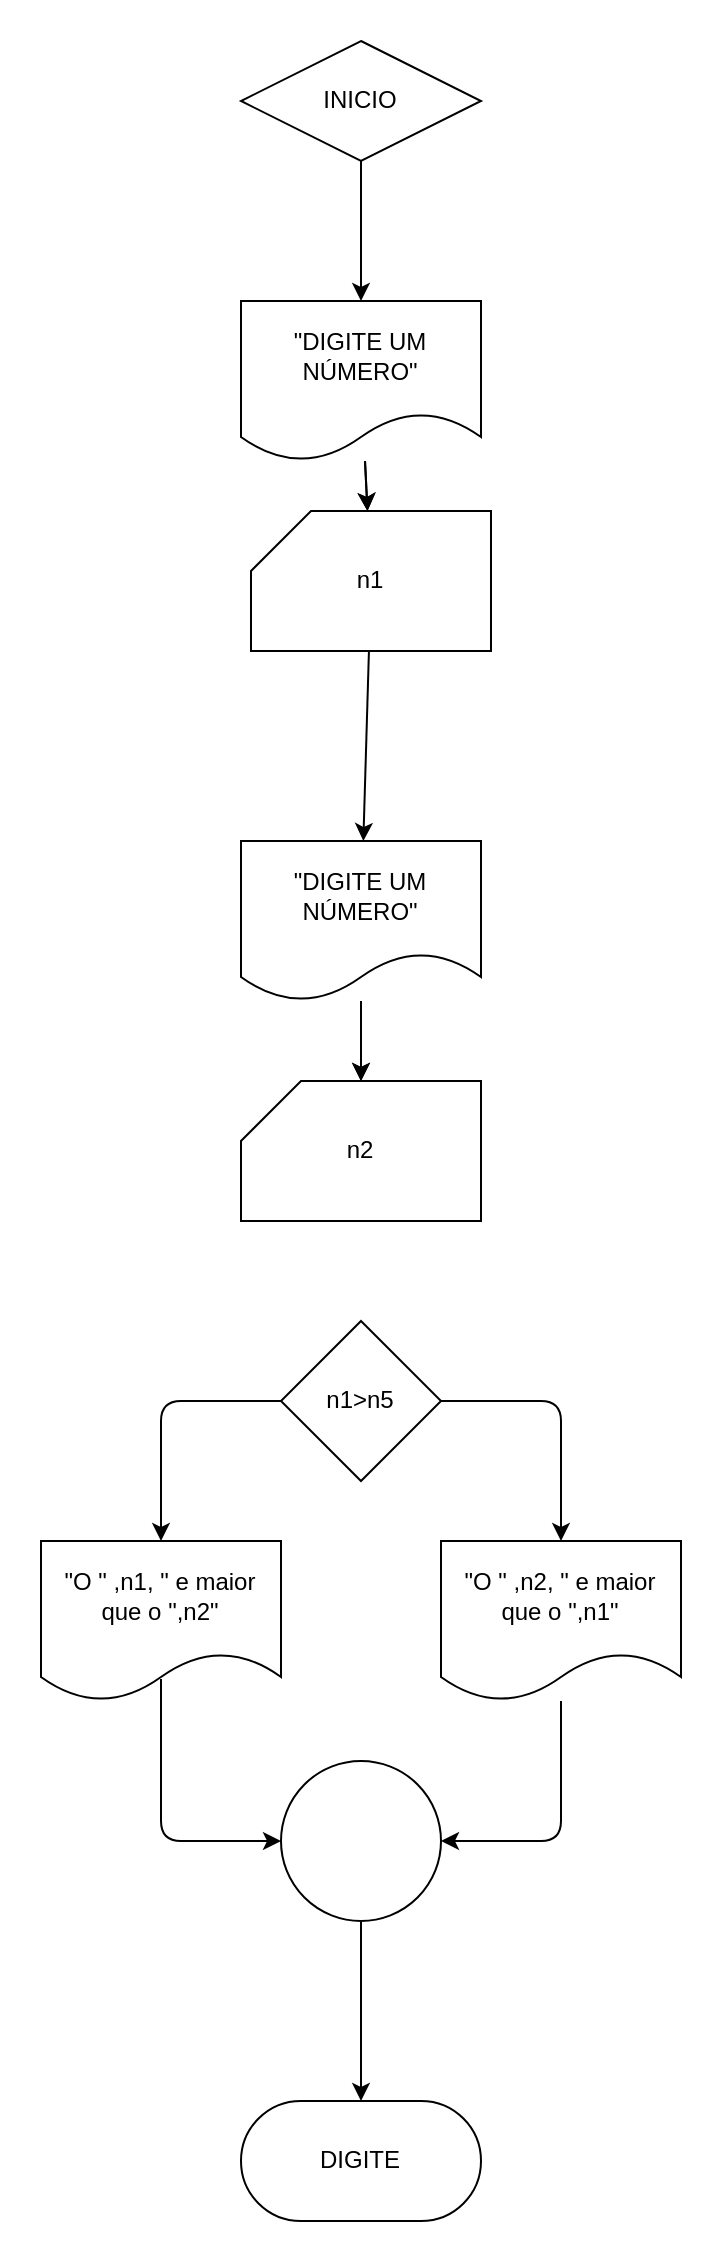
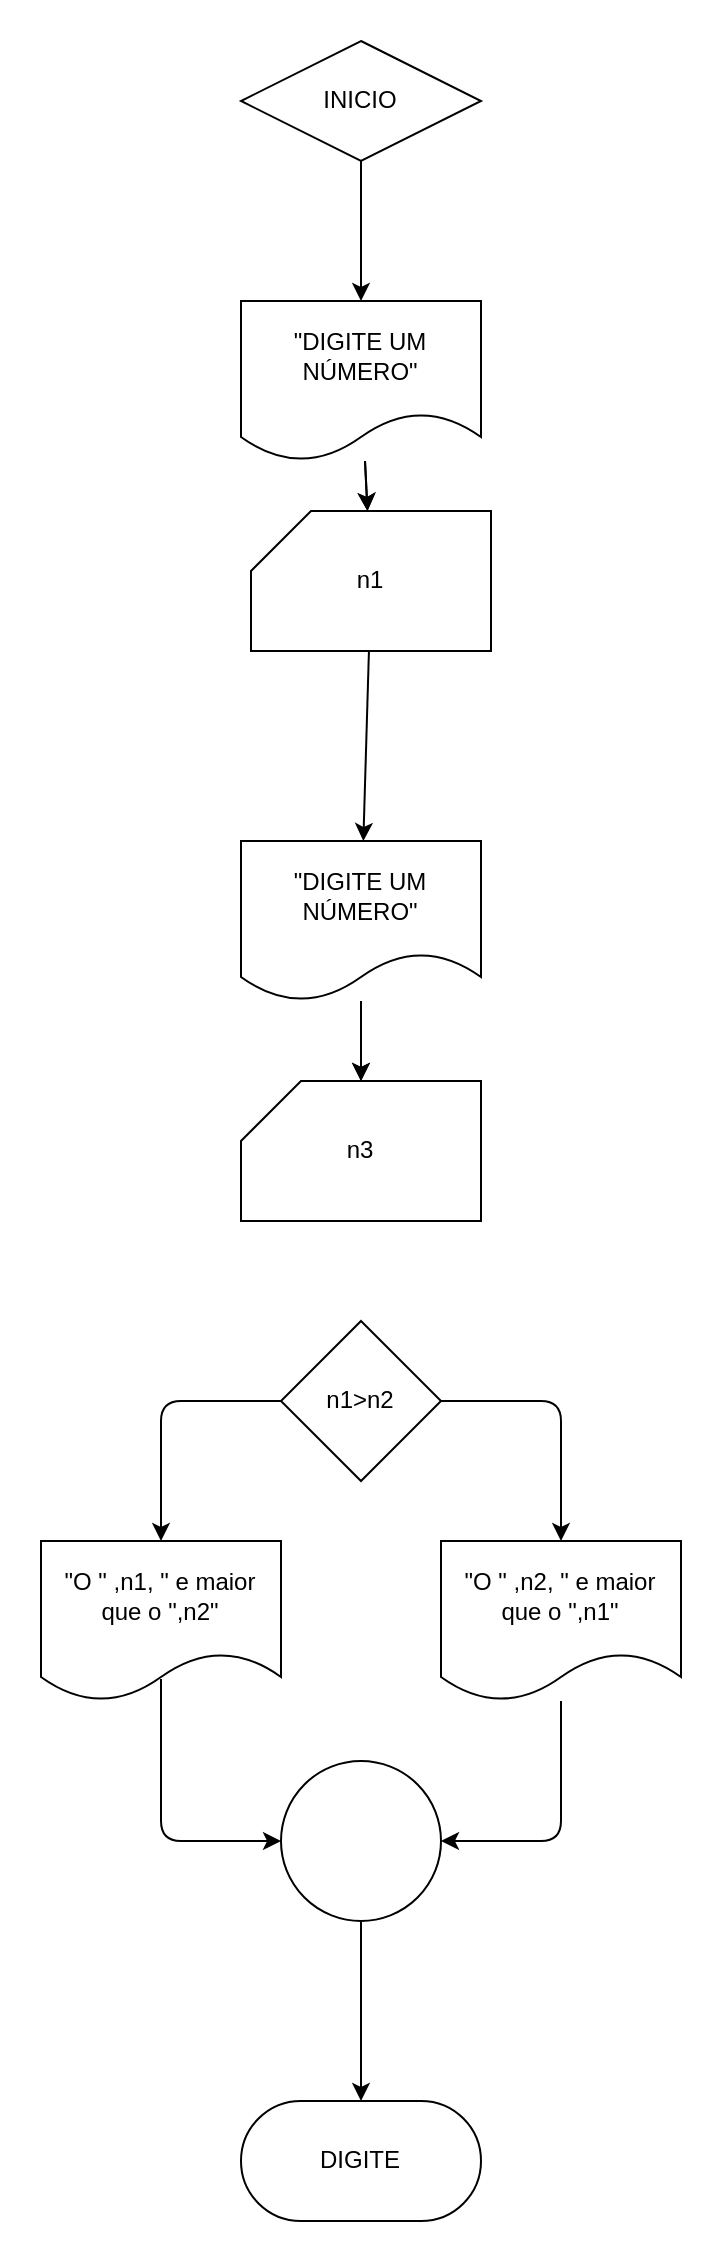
(361, 1151) -> (361, 1151)
(361, 1401) -> (361, 1401)
